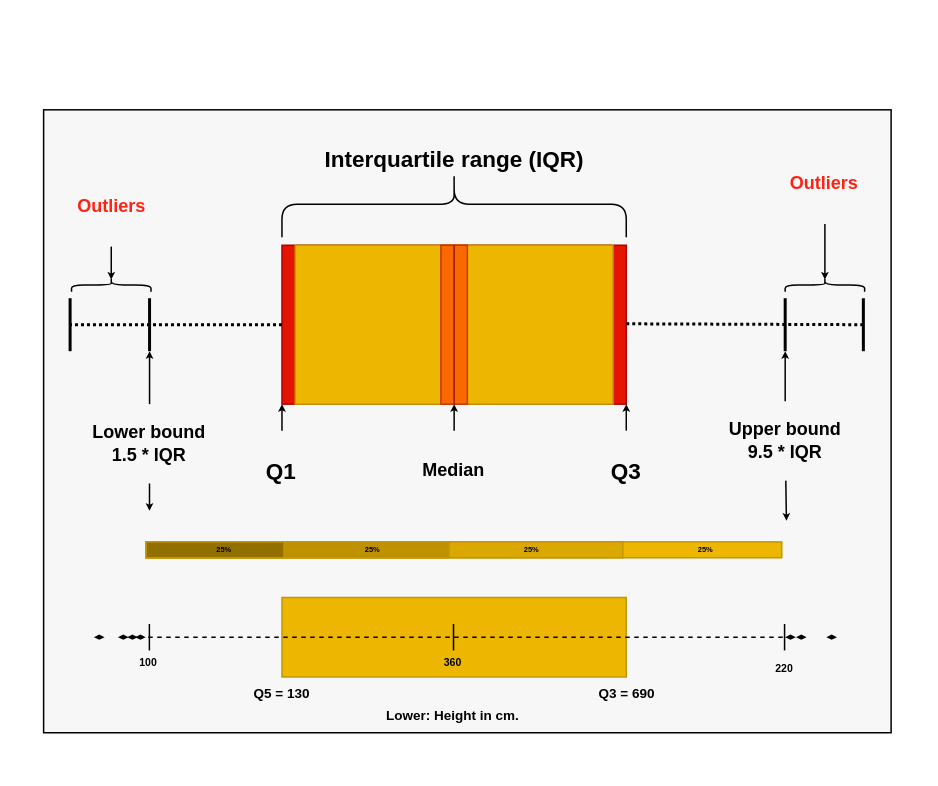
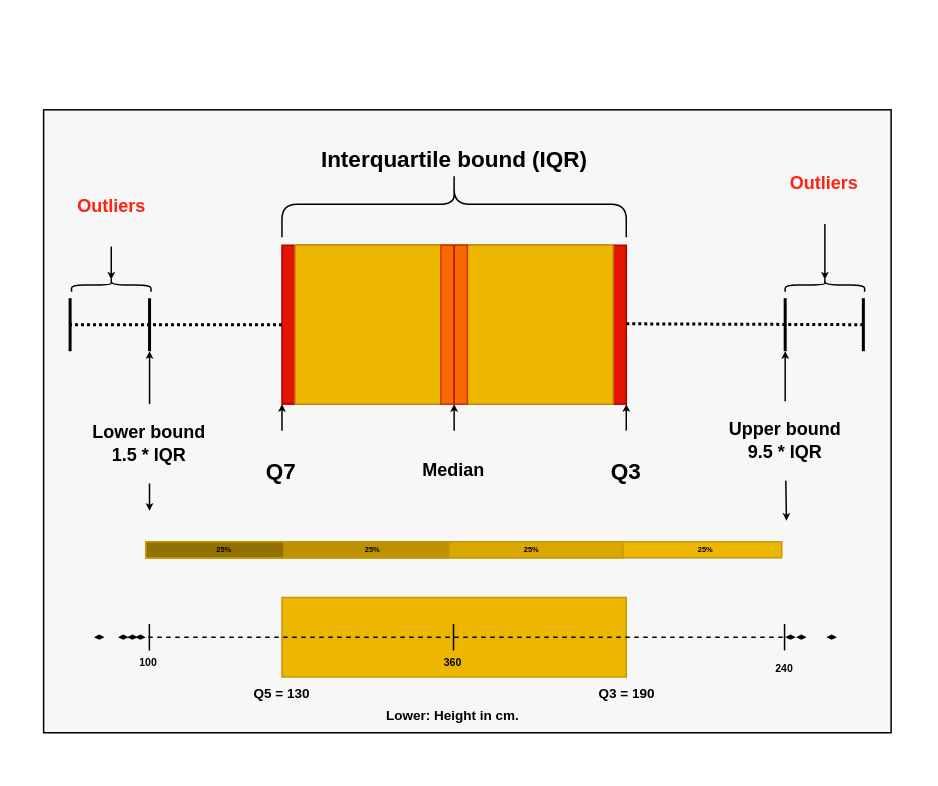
(455, 155) -> (455, 155)
(281, 470) -> (281, 470)
(785, 667) -> (785, 667)
(627, 692) -> (627, 692)
